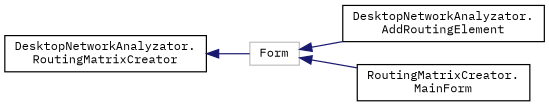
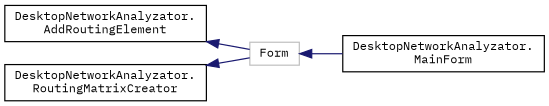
(327, 44) -> (234, 47)
(444, 83) -> (444, 54)
